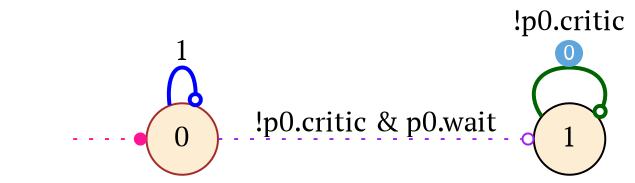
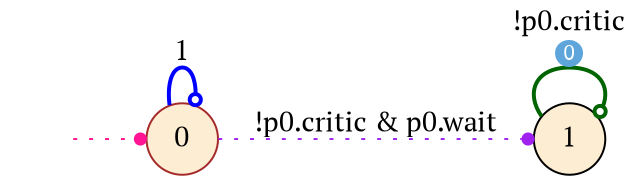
(370, 139) -> (370, 139)
